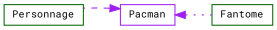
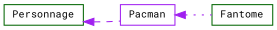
(97, 8) -> (107, 22)
